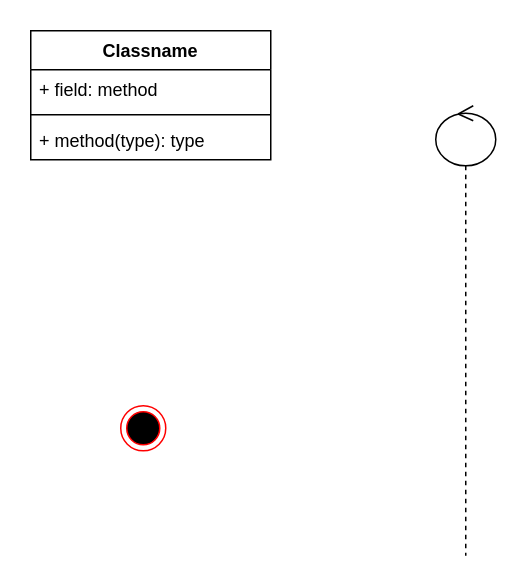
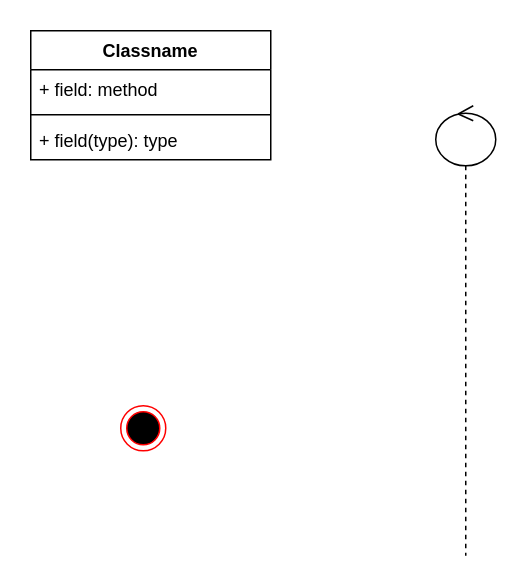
(133, 141) -> (123, 141)
